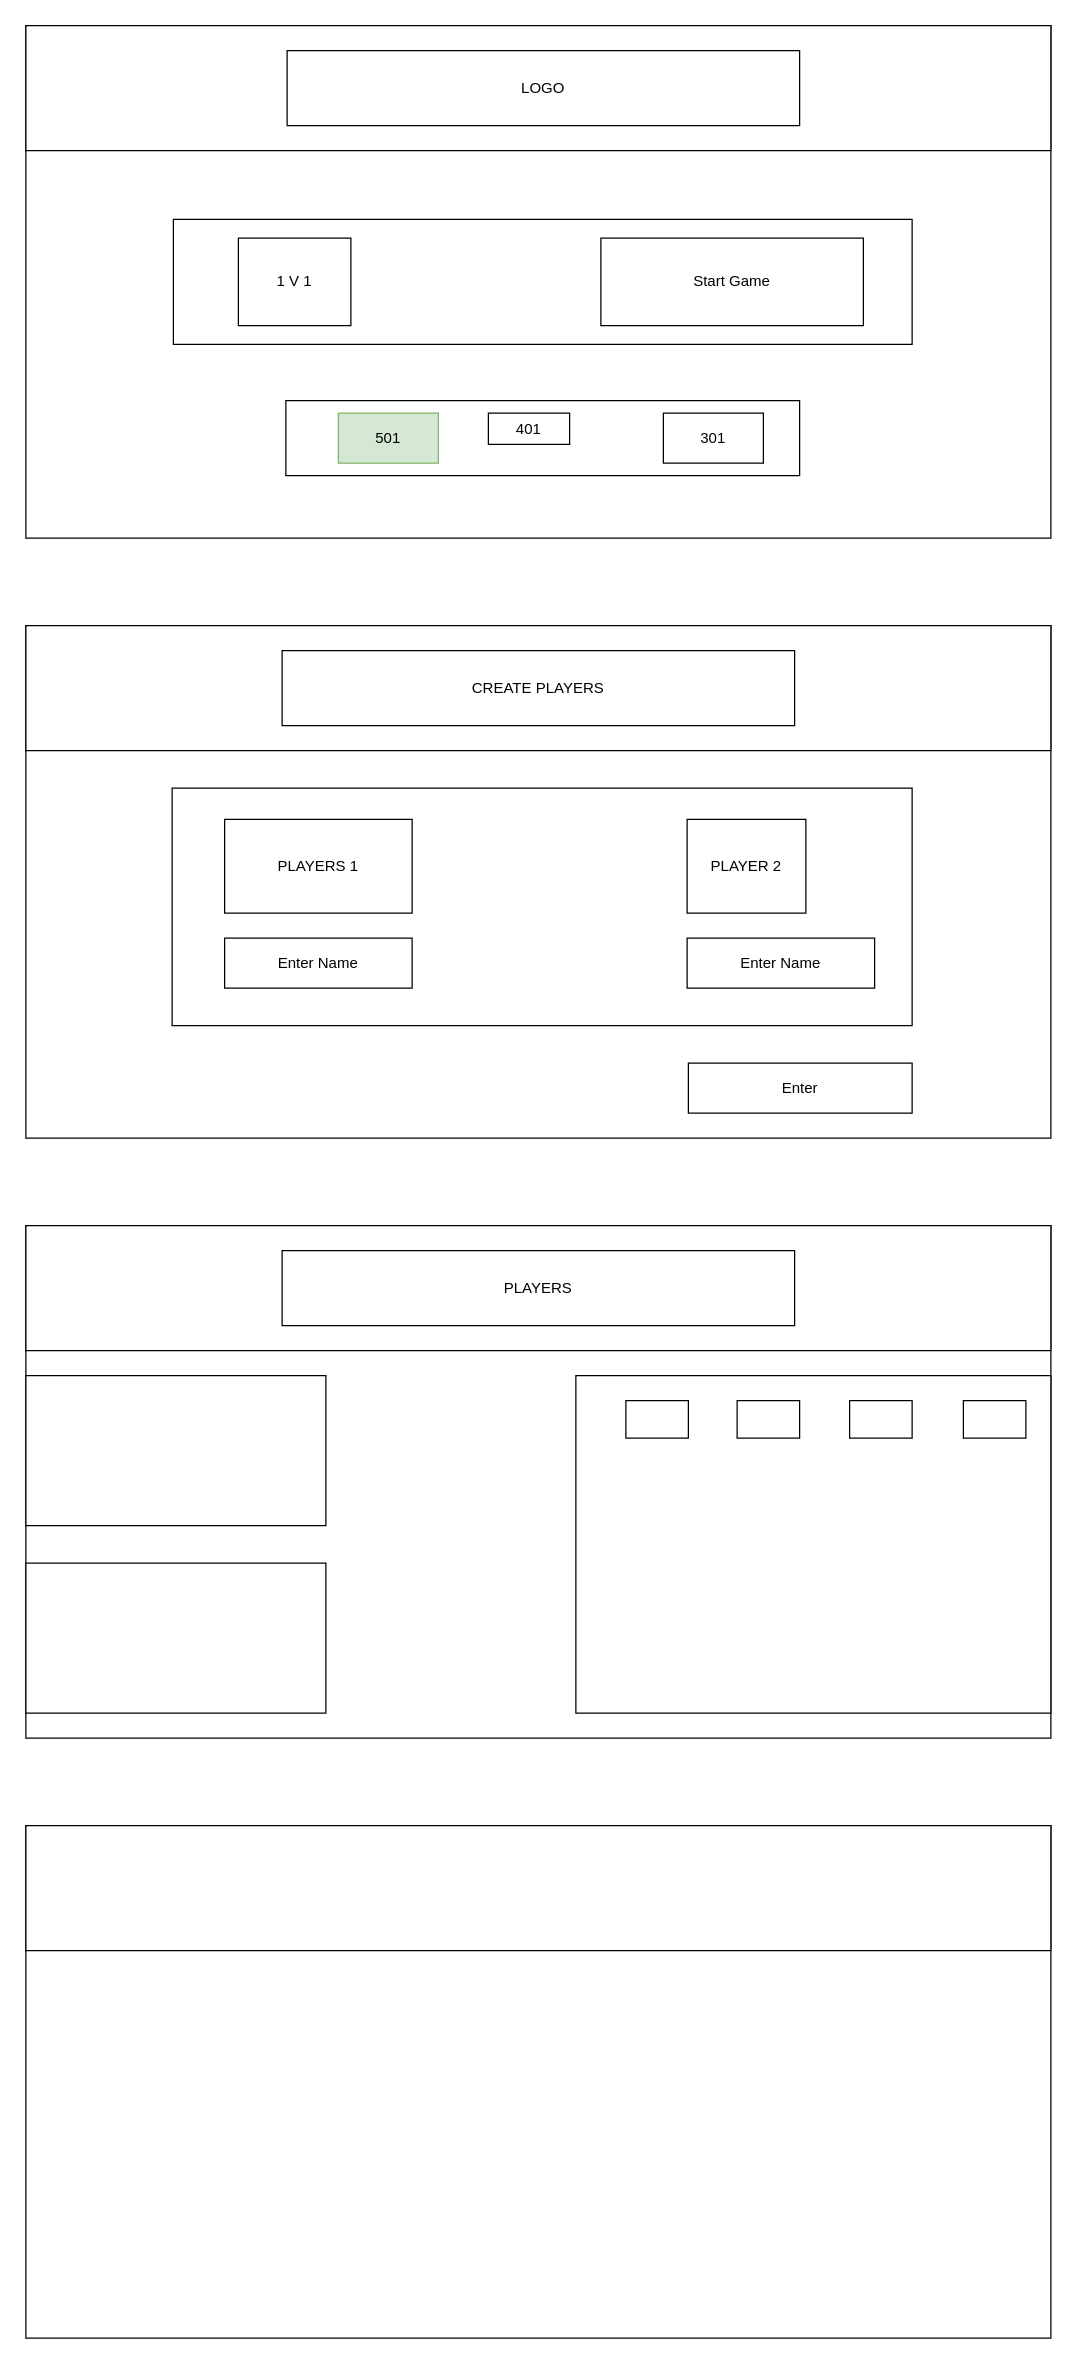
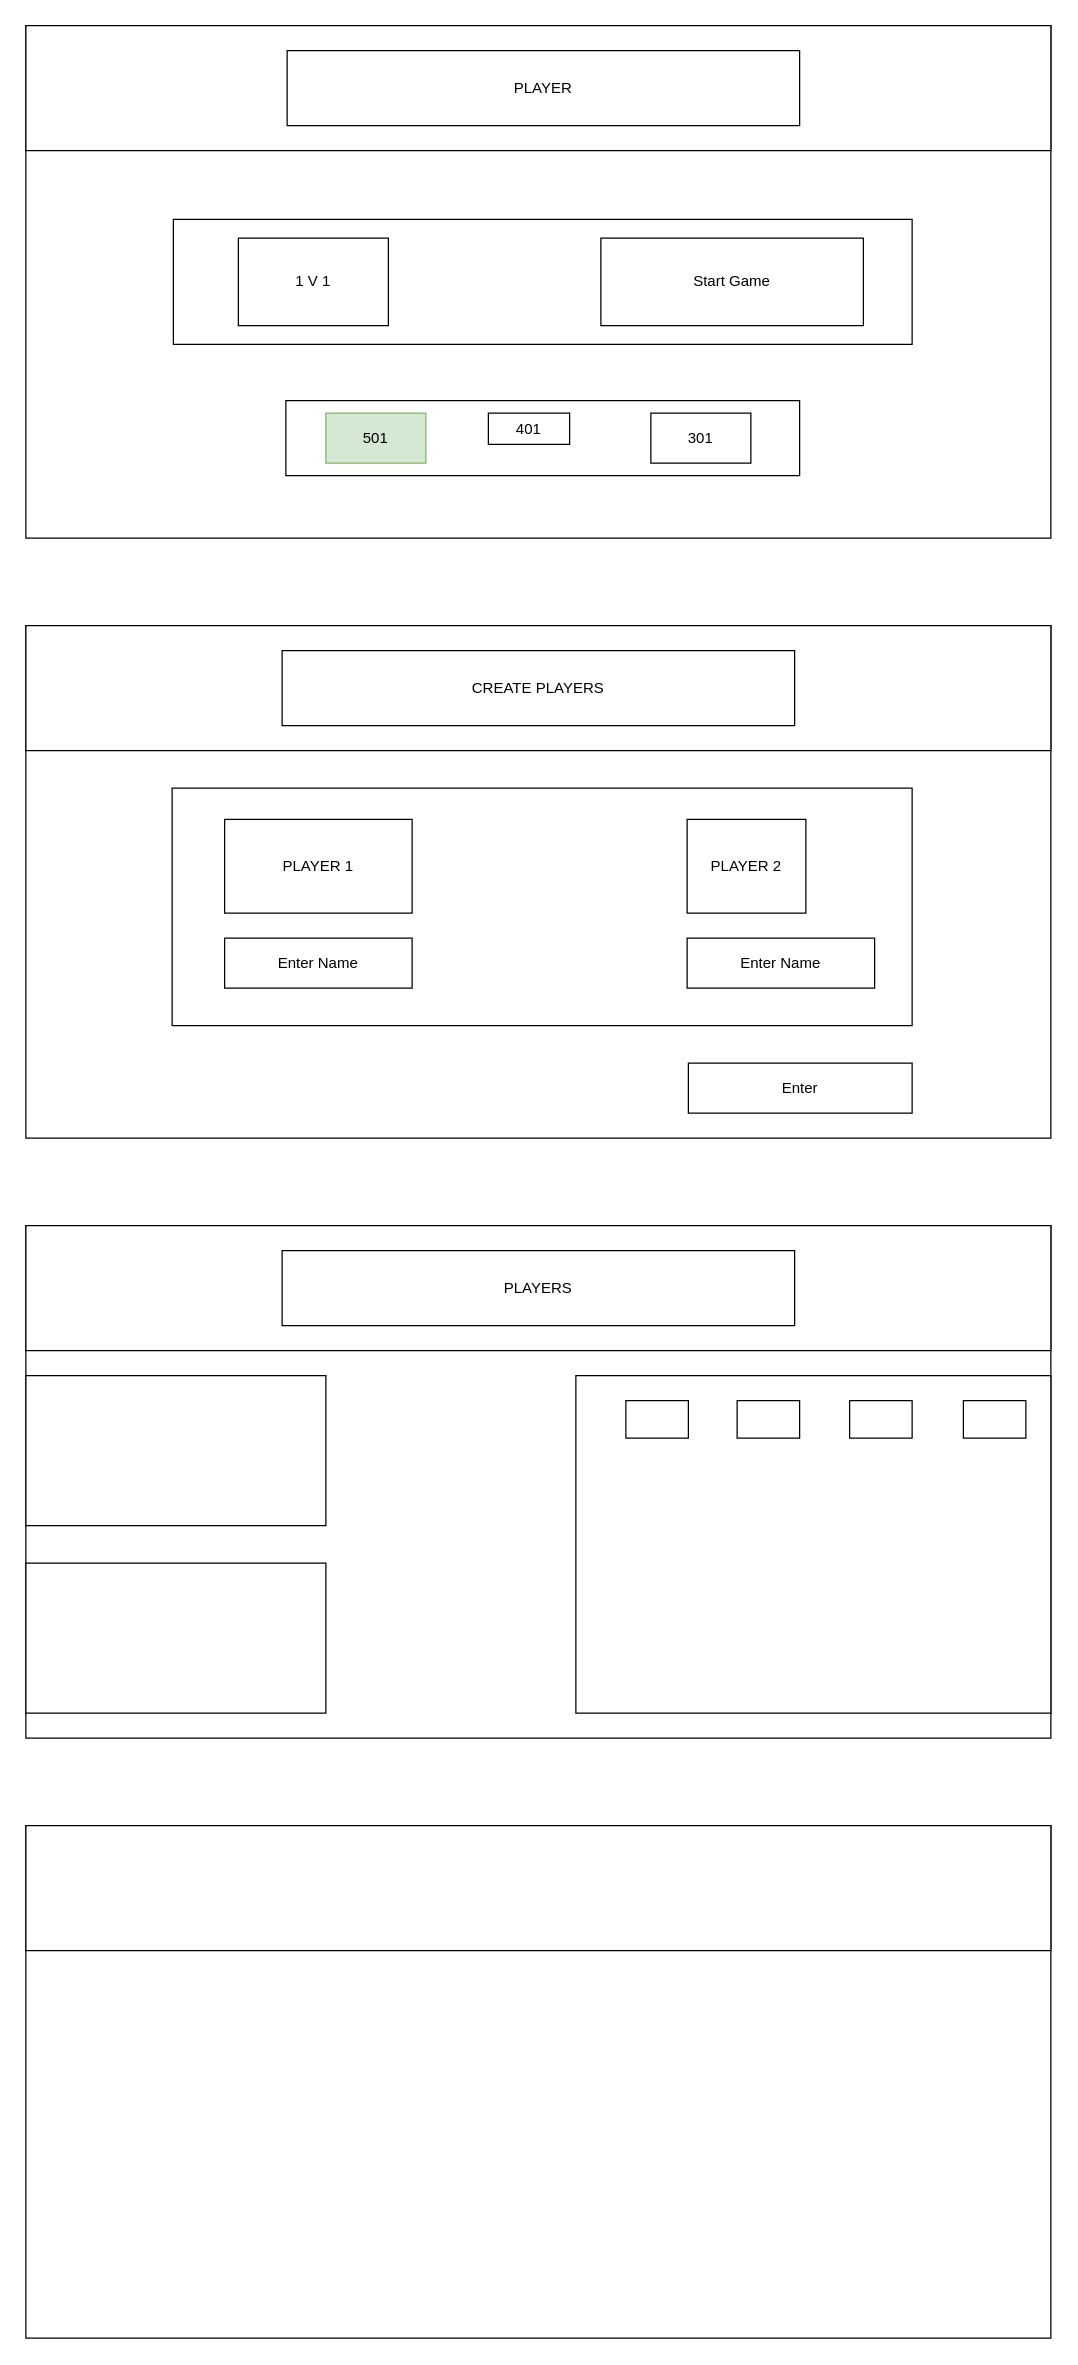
(543, 88) -> (543, 88)
(294, 282) -> (313, 282)
(388, 438) -> (376, 438)
(713, 438) -> (701, 438)
(318, 867) -> (318, 867)
